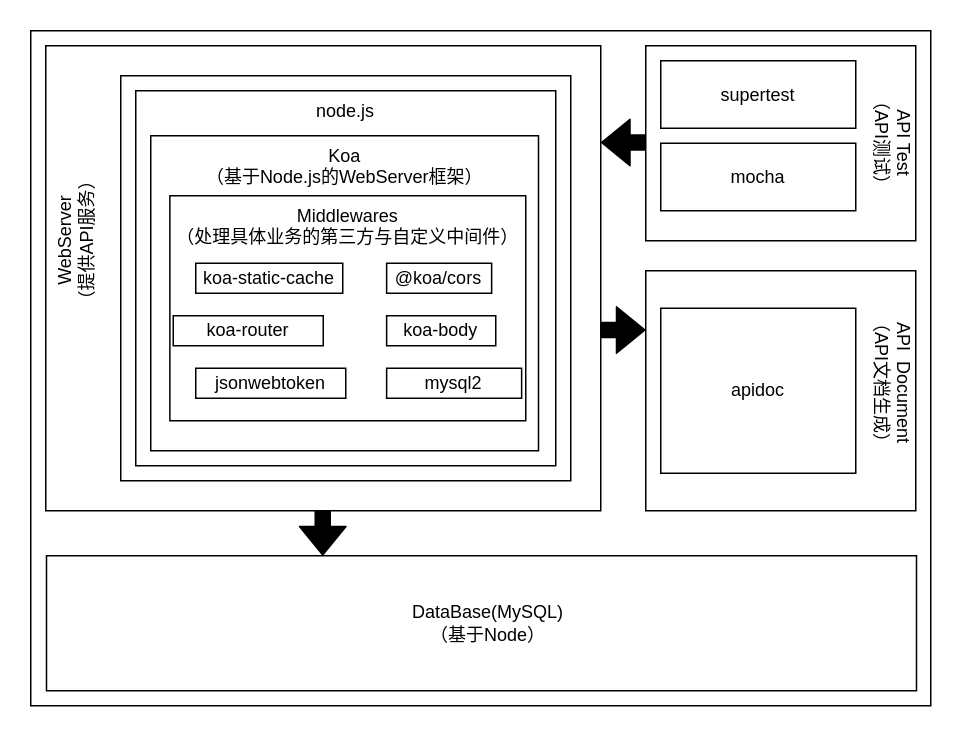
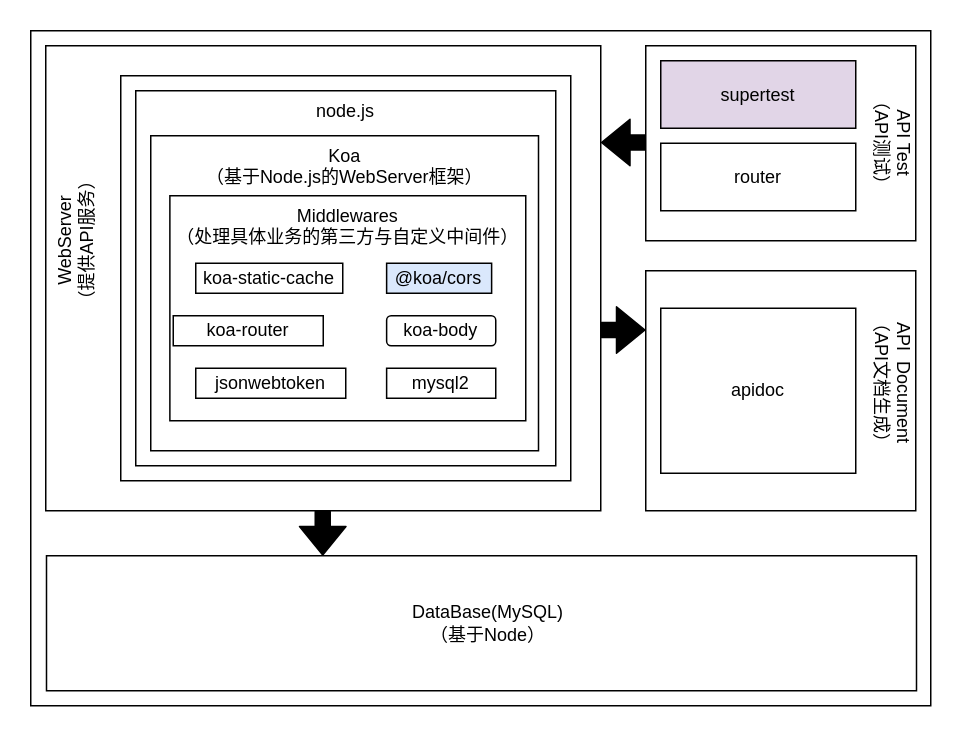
(758, 95) -> (758, 95)
(758, 178) -> (758, 178)
(439, 278) -> (439, 278)
(441, 331) -> (441, 331)
(454, 383) -> (441, 383)
